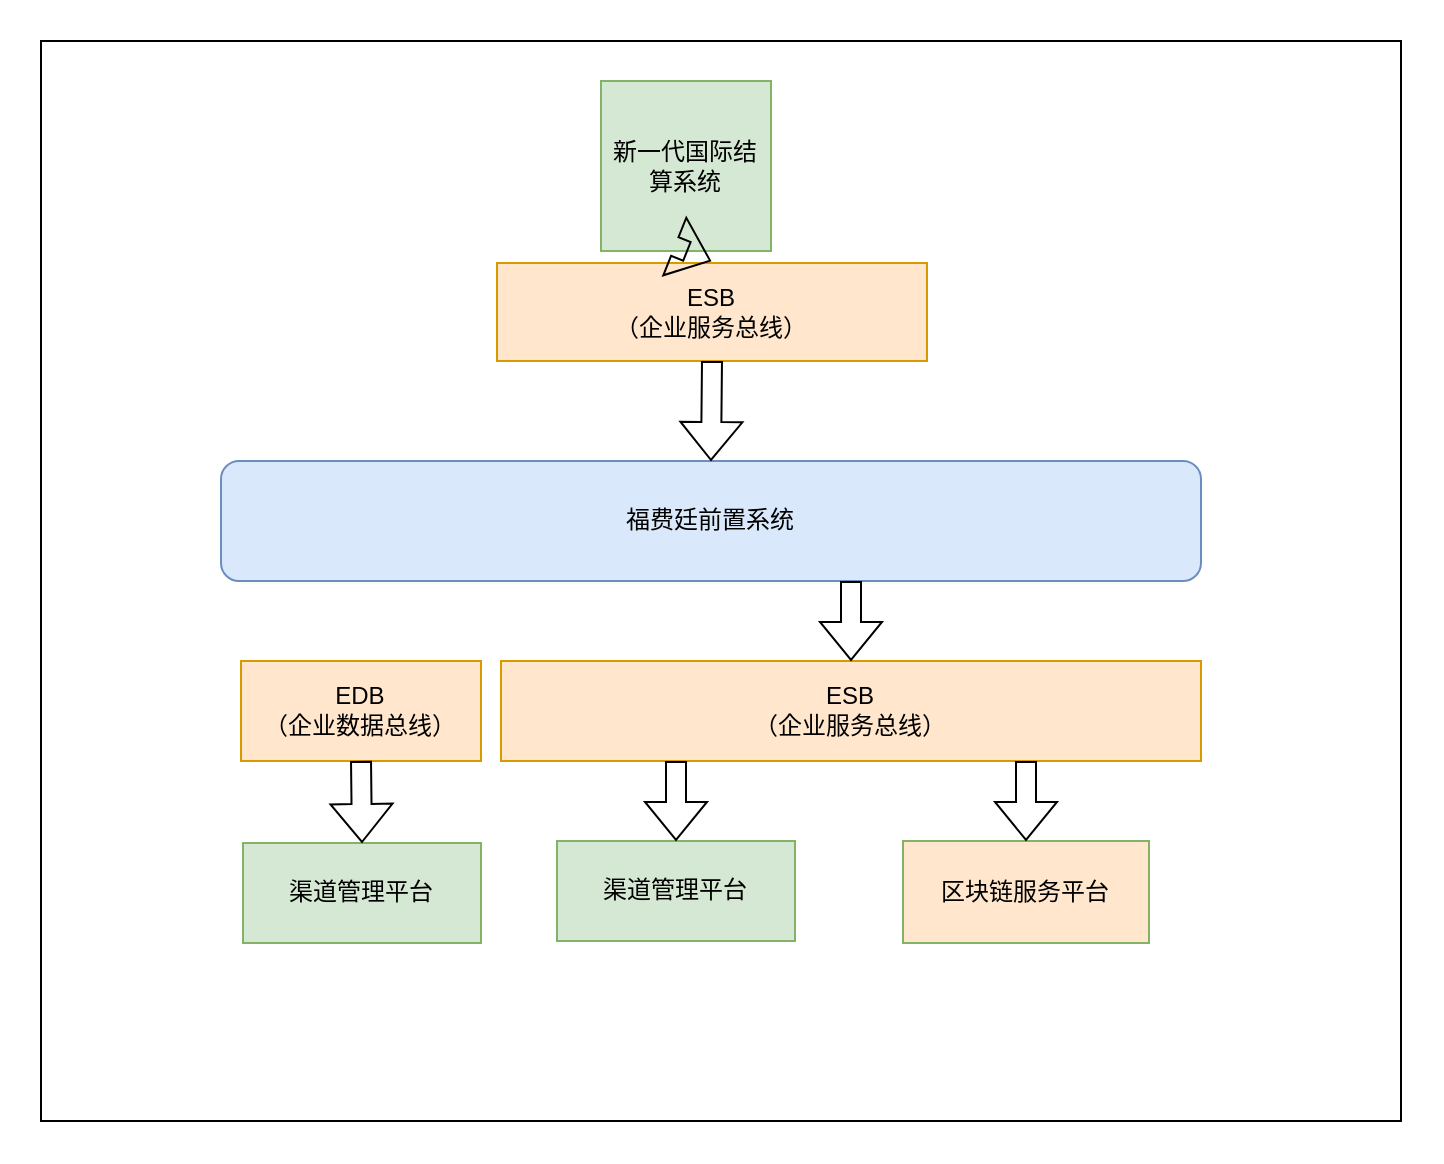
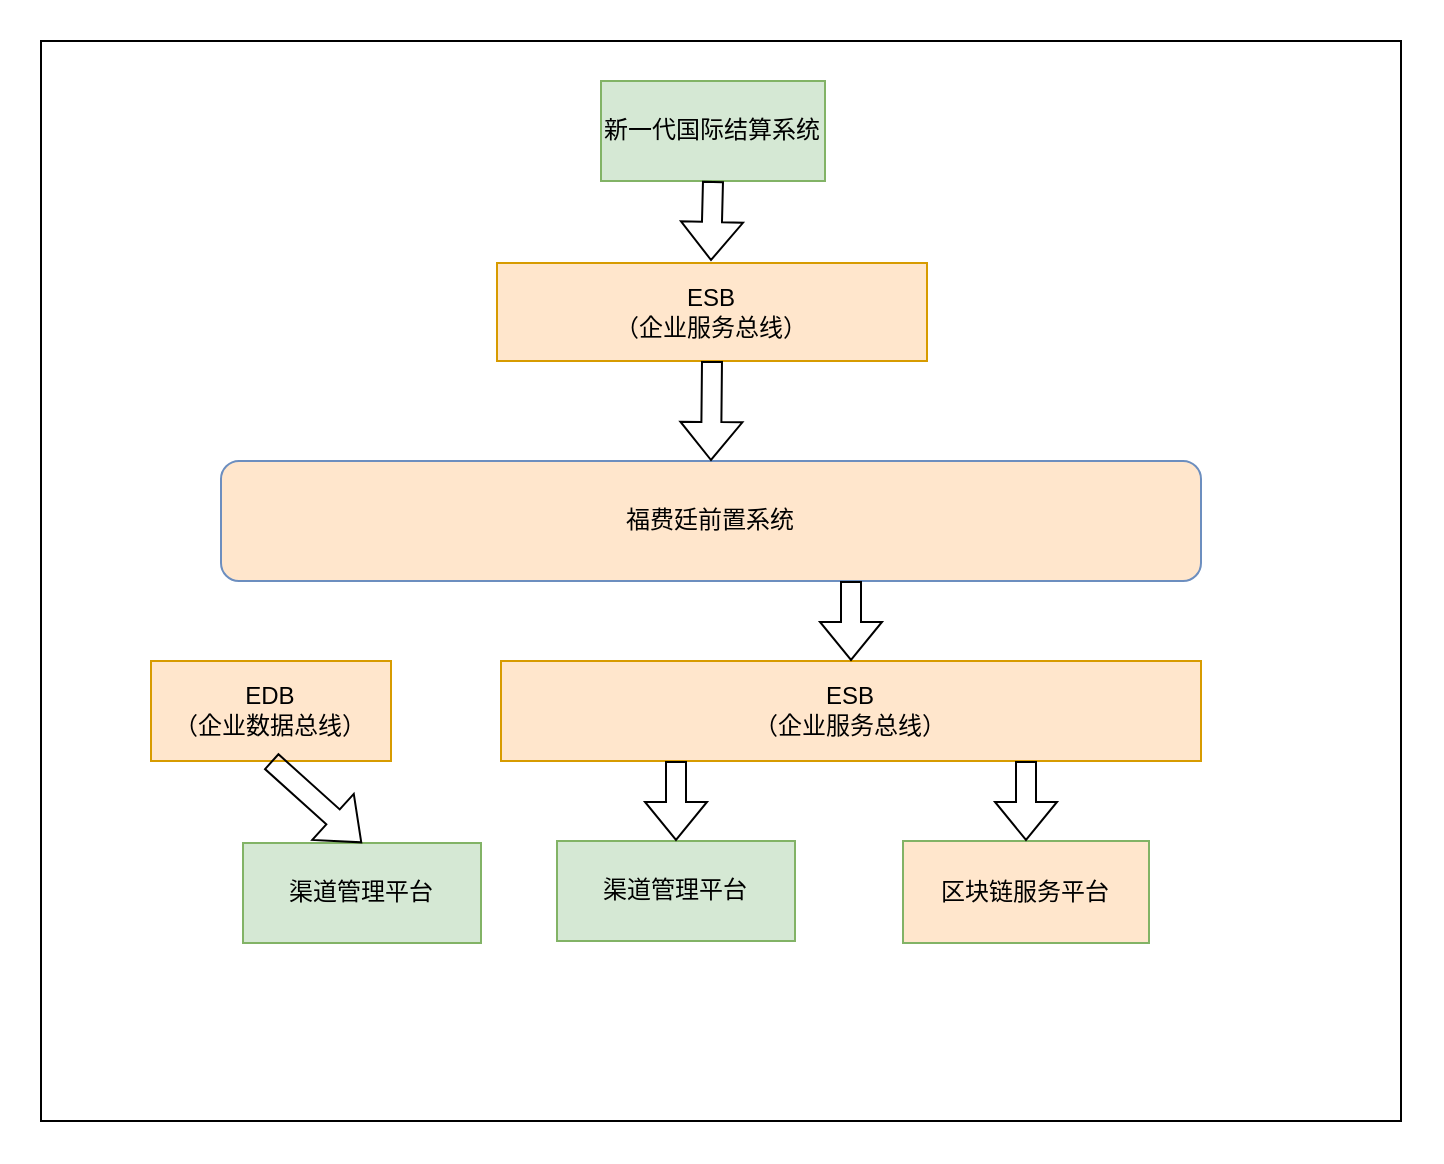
(686, 166) -> (713, 131)
(711, 521) -> (711, 521)
(361, 711) -> (271, 711)
